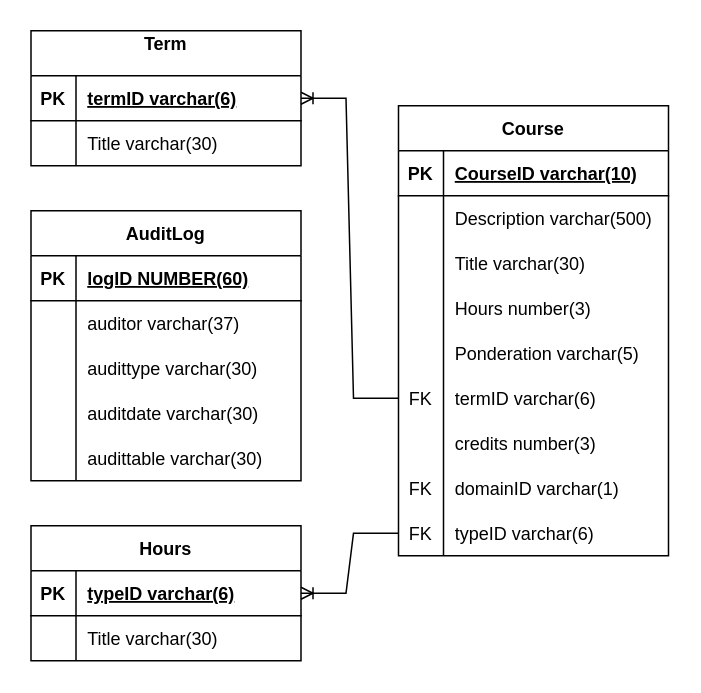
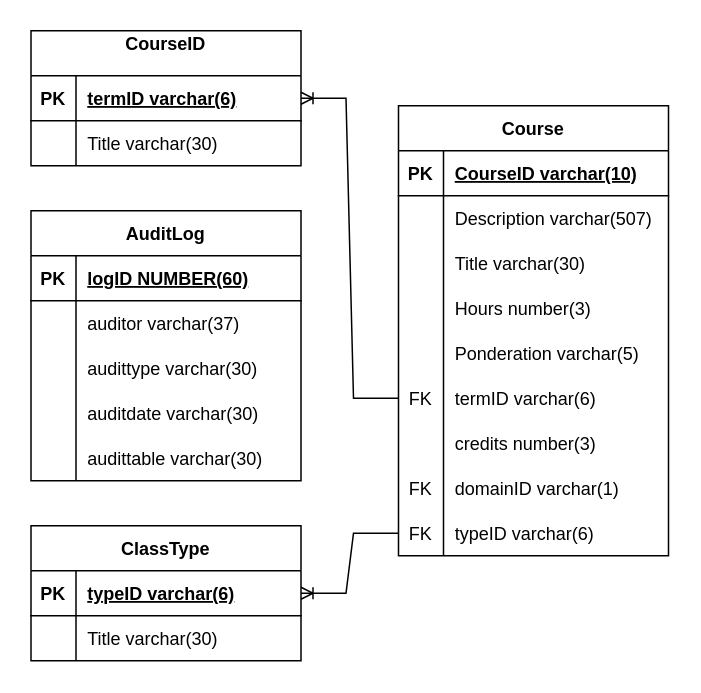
(165, 44) -> (165, 44)
(568, 219) -> (568, 219)
(165, 549) -> (165, 549)
